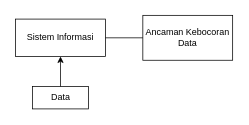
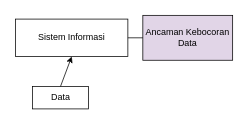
(60, 38) -> (72, 38)
(188, 38) -> (188, 38)
